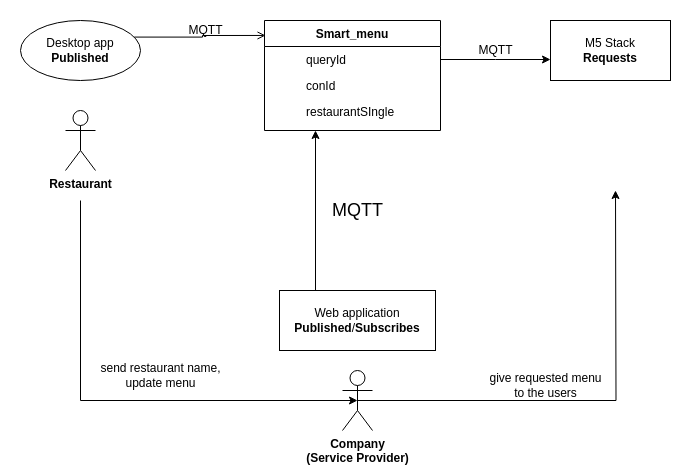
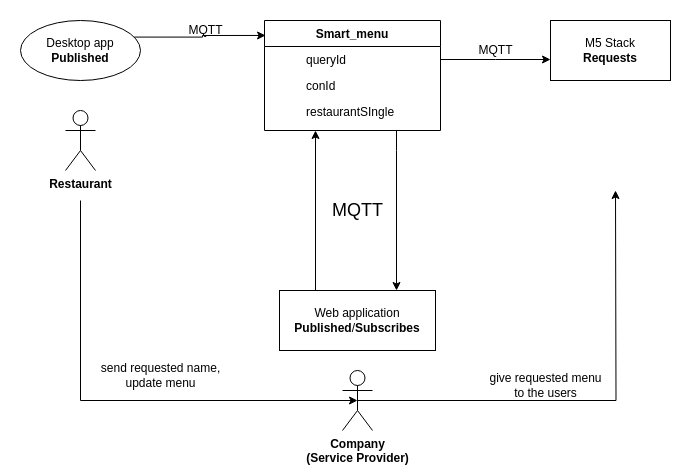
(259, 35) -> (257, 35)
none -> (397, 208)
(161, 376) -> (161, 376)
